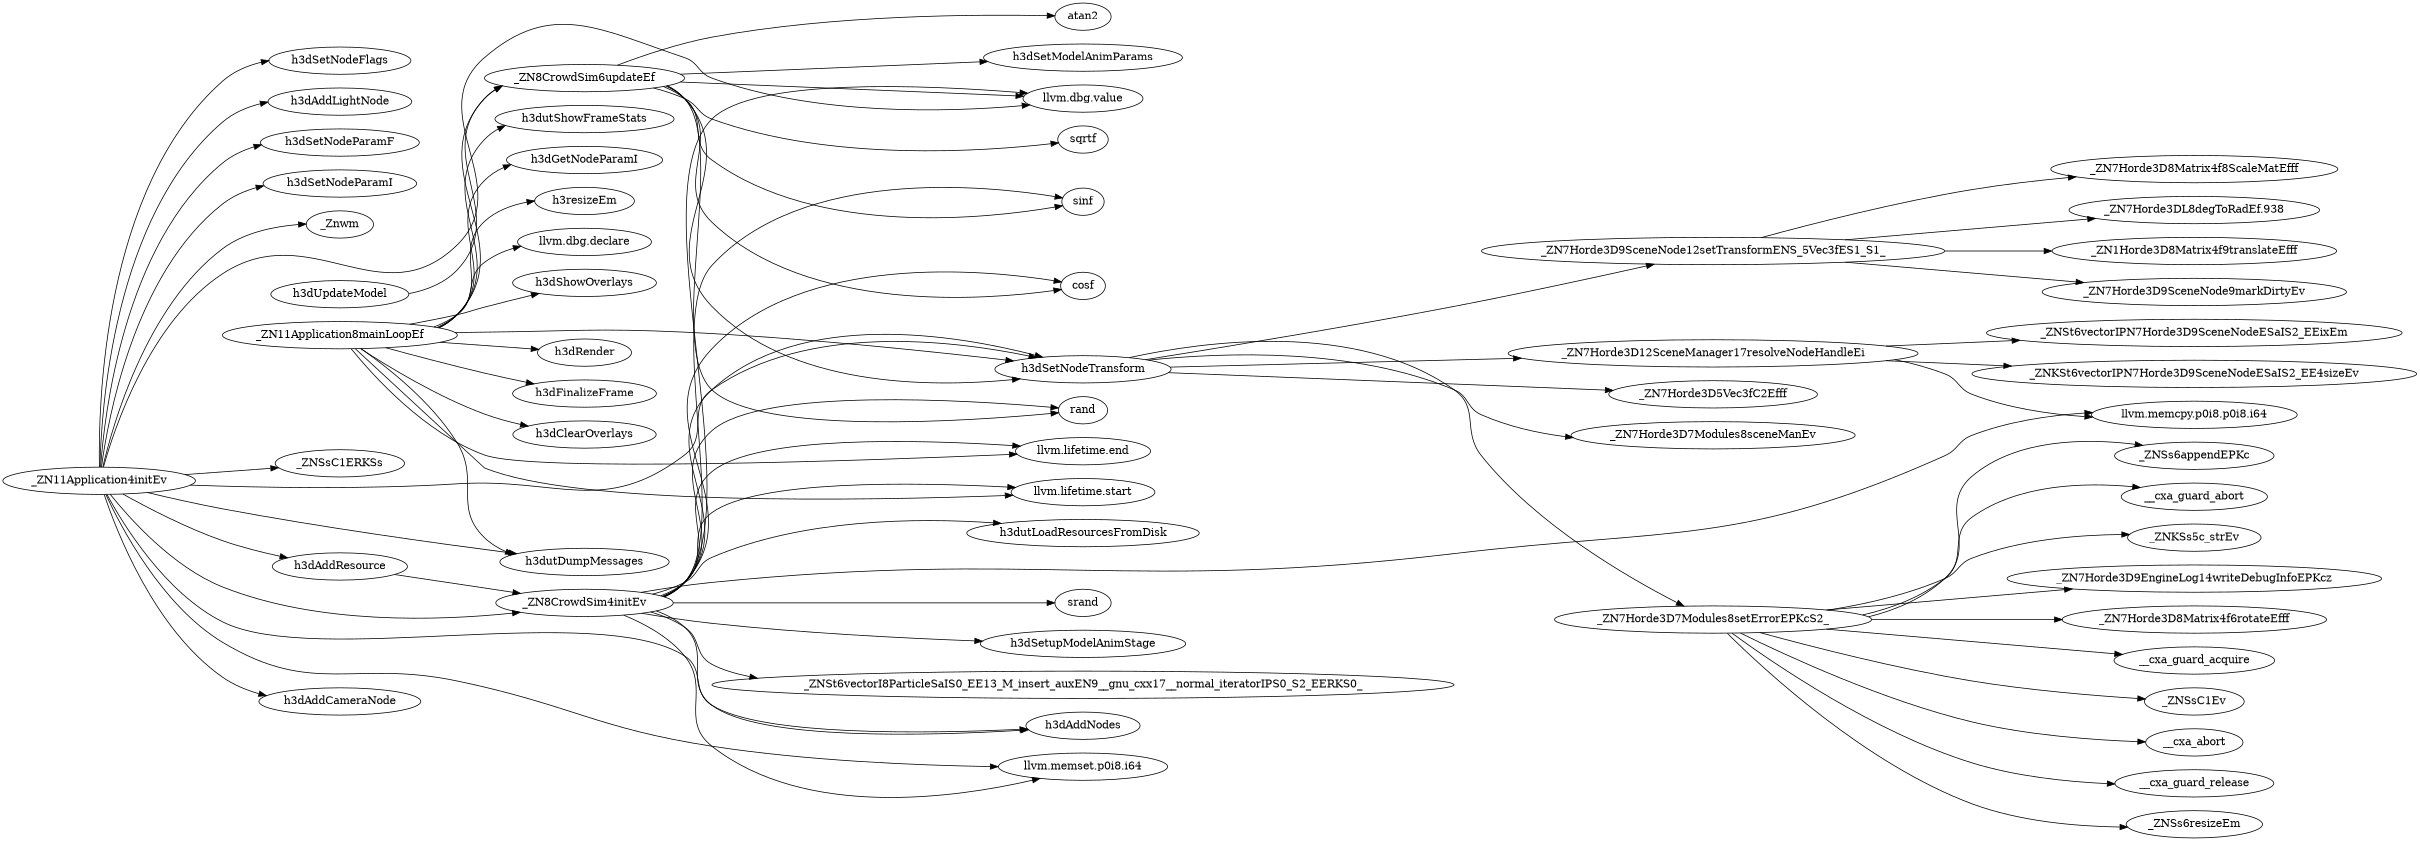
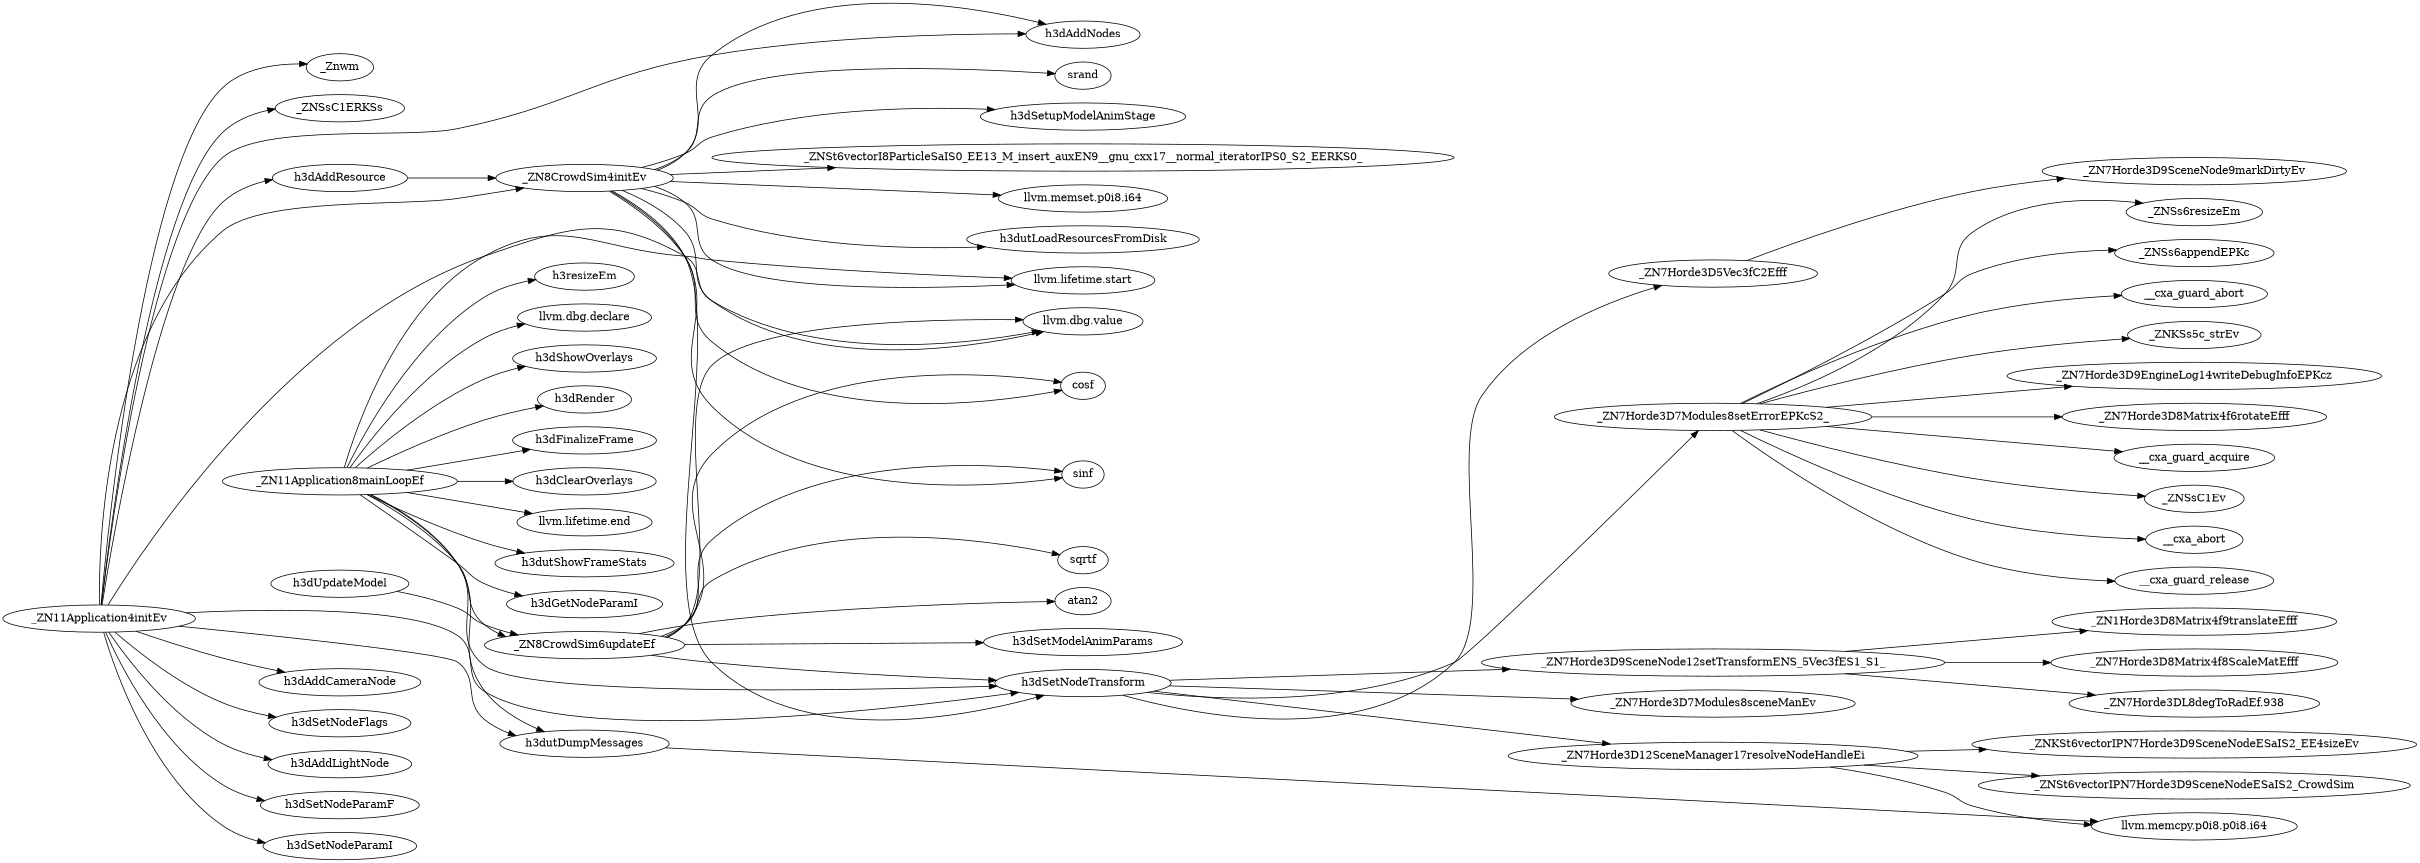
(1961, 272) -> (1899, 210)
(2194, 333) -> (2194, 785)
(1083, 410) -> none
(787, 448) -> none
(1374, 561) -> (1378, 784)
(511, 694) -> none
